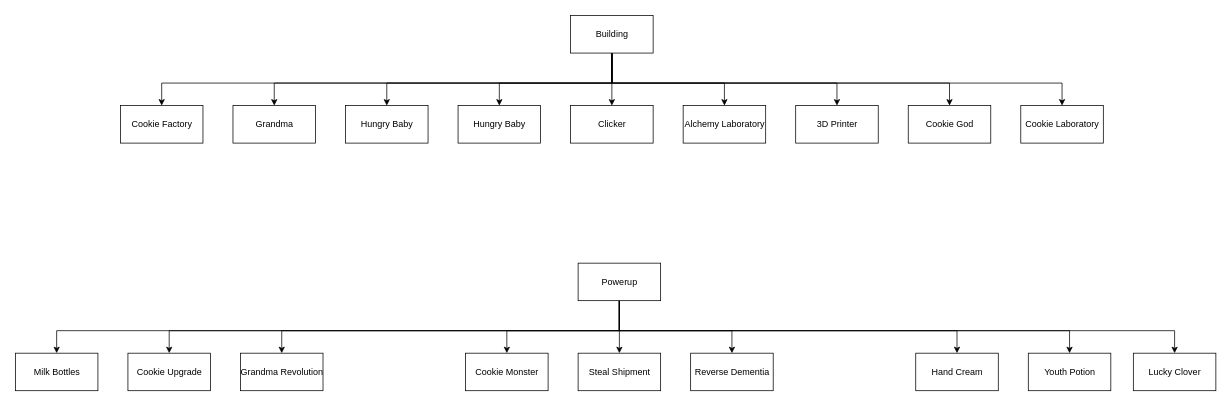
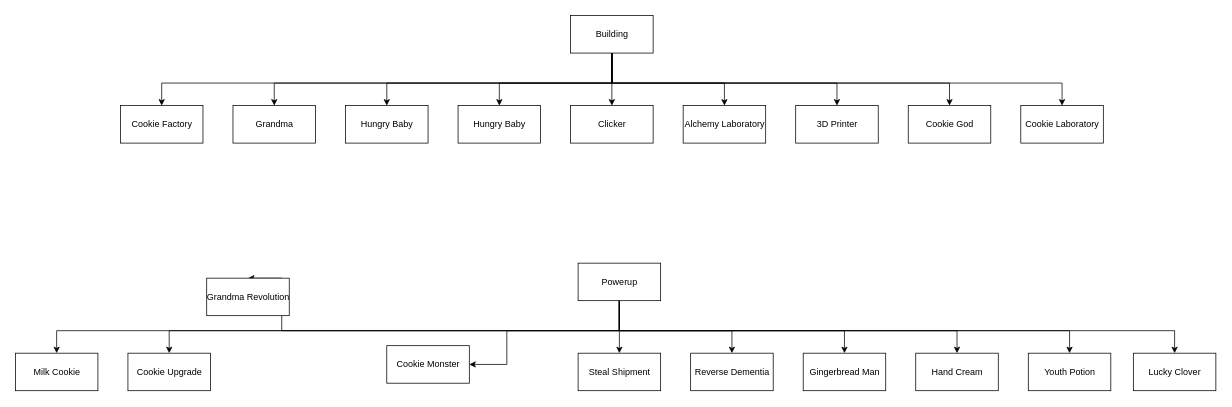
none -> (844, 340)
(57, 372) -> (57, 372)
(282, 372) -> (248, 297)
(507, 372) -> (428, 364)
none -> (844, 372)
